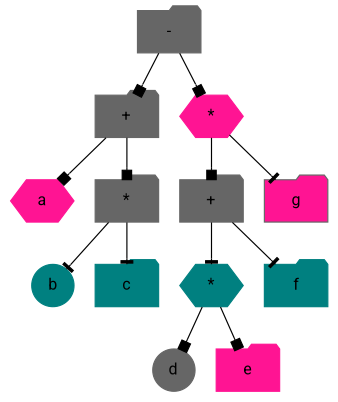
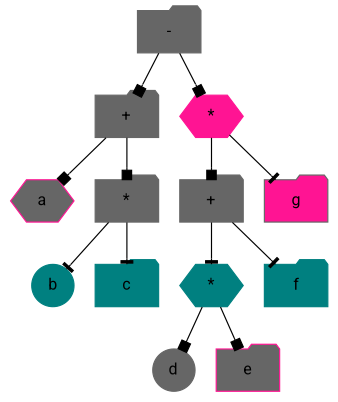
(42, 201) -> (42, 201)
(248, 370) -> (248, 370)
